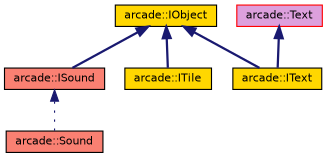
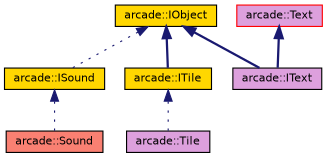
(105, 50) -> (105, 50)
(55, 79) -> (55, 79)
(277, 79) -> (277, 79)
none -> (168, 142)
